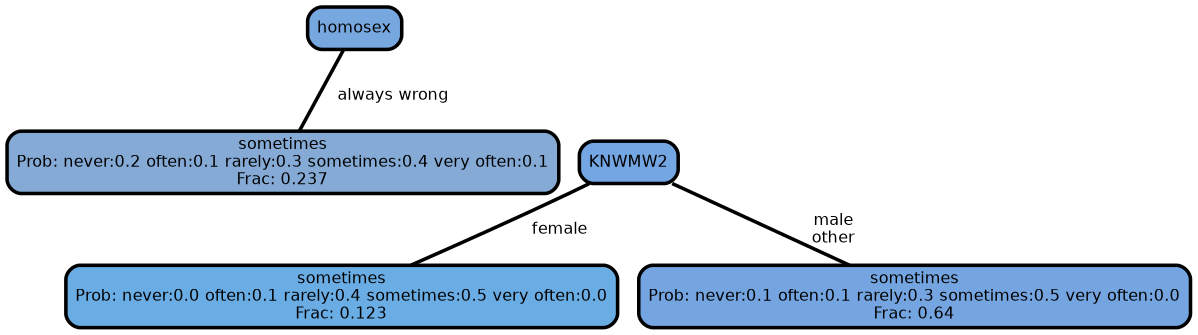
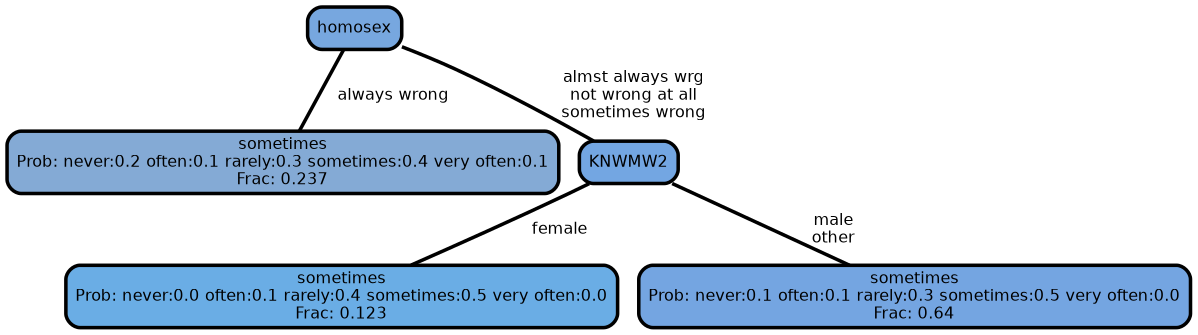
none -> (499, 91)
